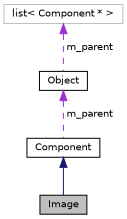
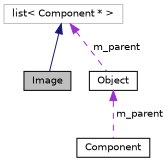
(63, 181) -> (54, 52)
